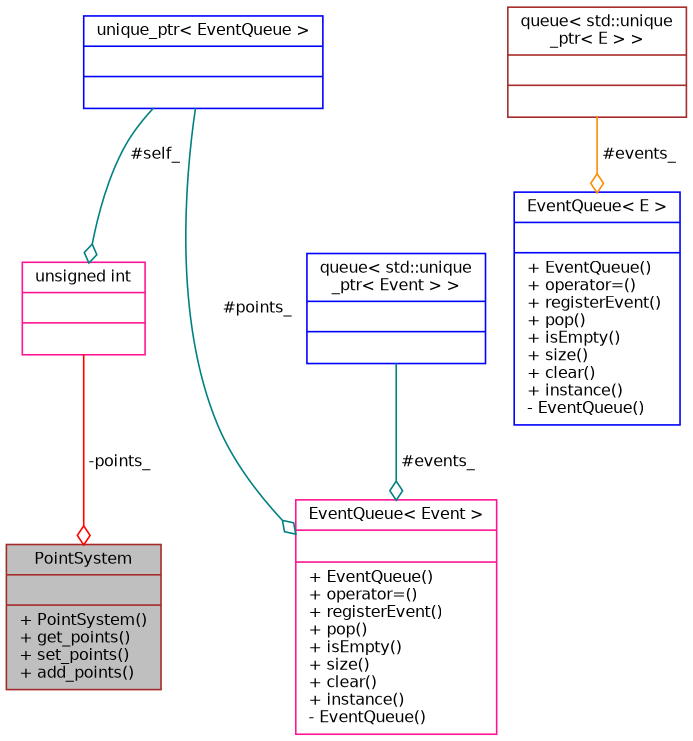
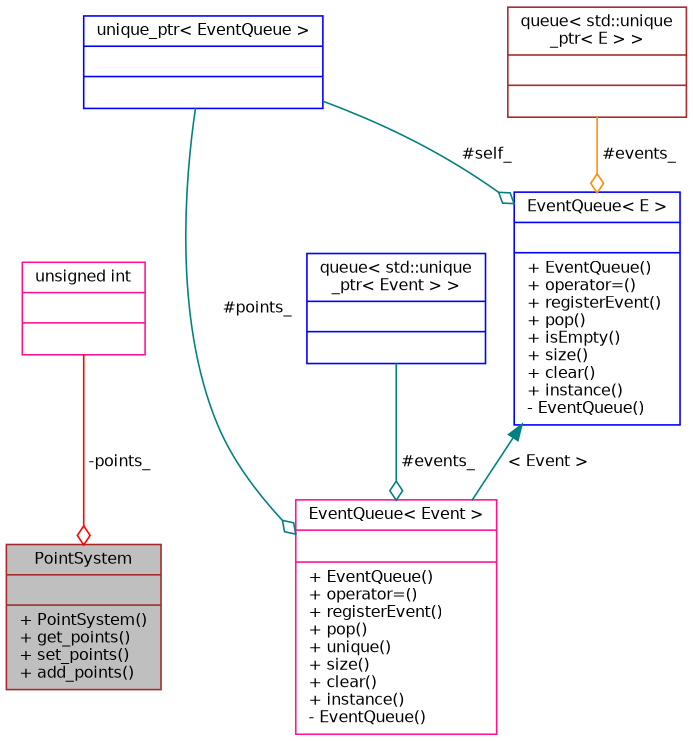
(113, 171) -> (414, 141)
none -> (493, 469)
(356, 647) -> (350, 647)
